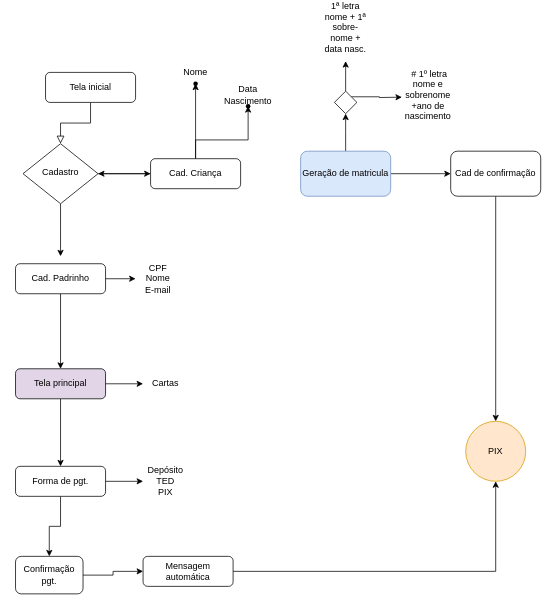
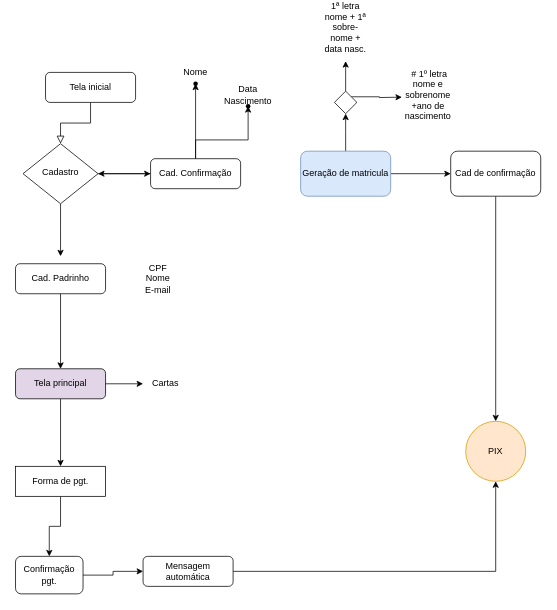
(195, 174) -> (195, 174)
(117, 279) -> none
(60, 481) -> (60, 481)
(122, 481) -> none
(165, 481) -> none
